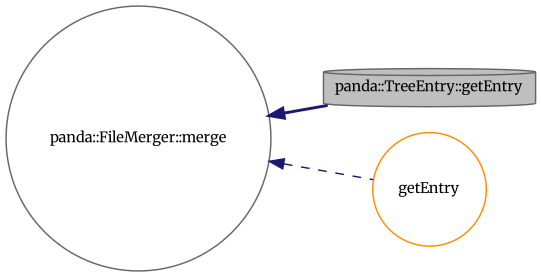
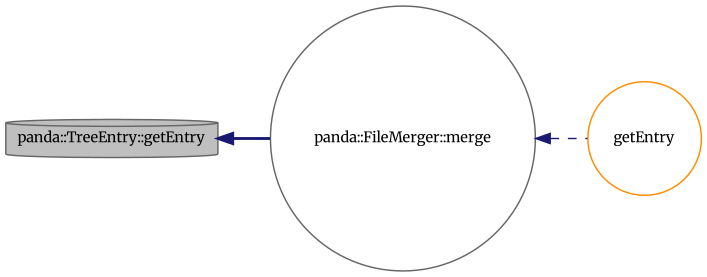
(306, 109) -> (252, 139)
